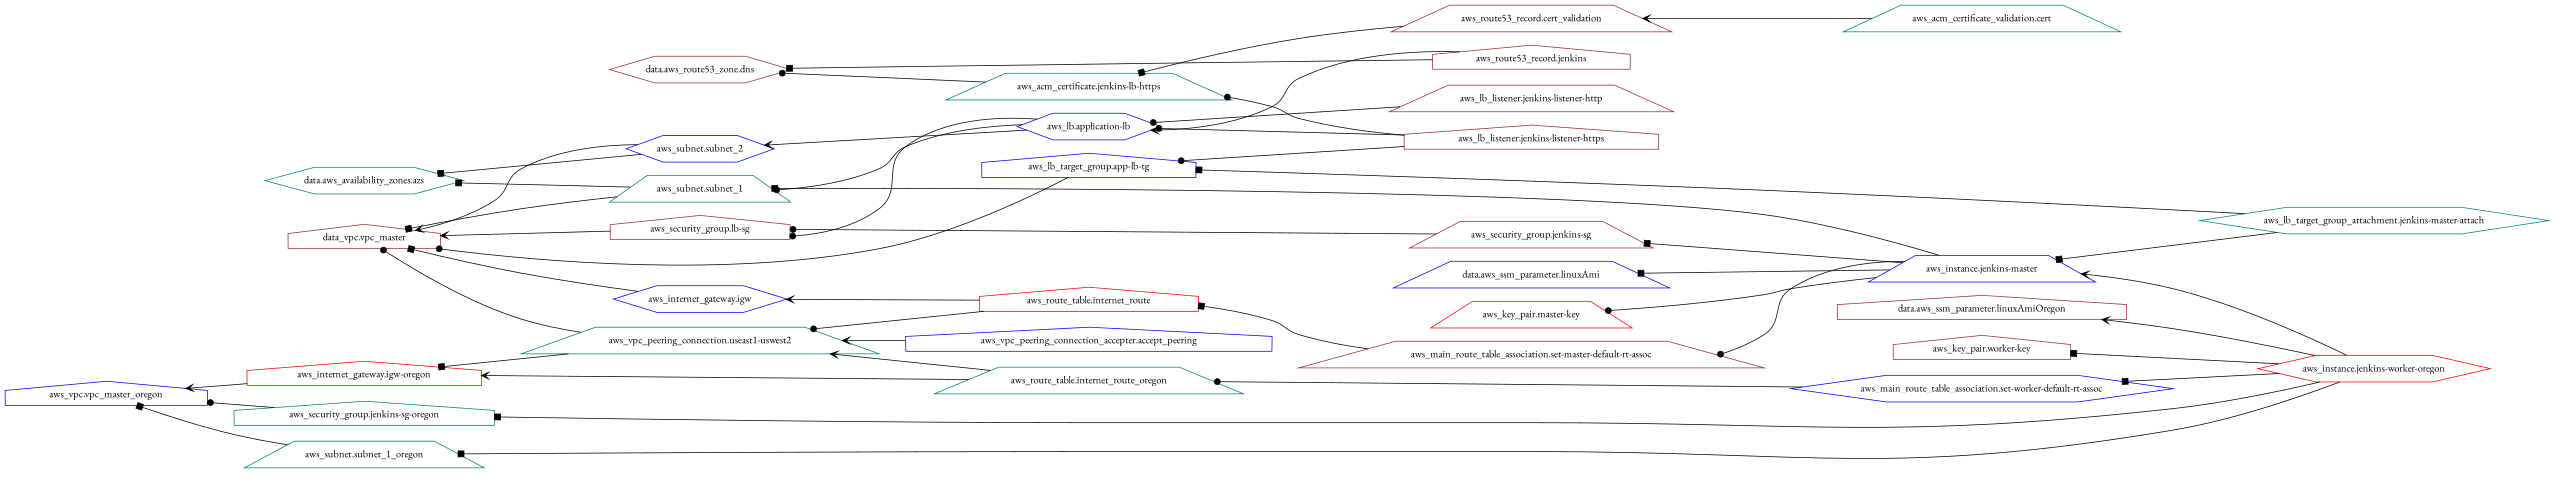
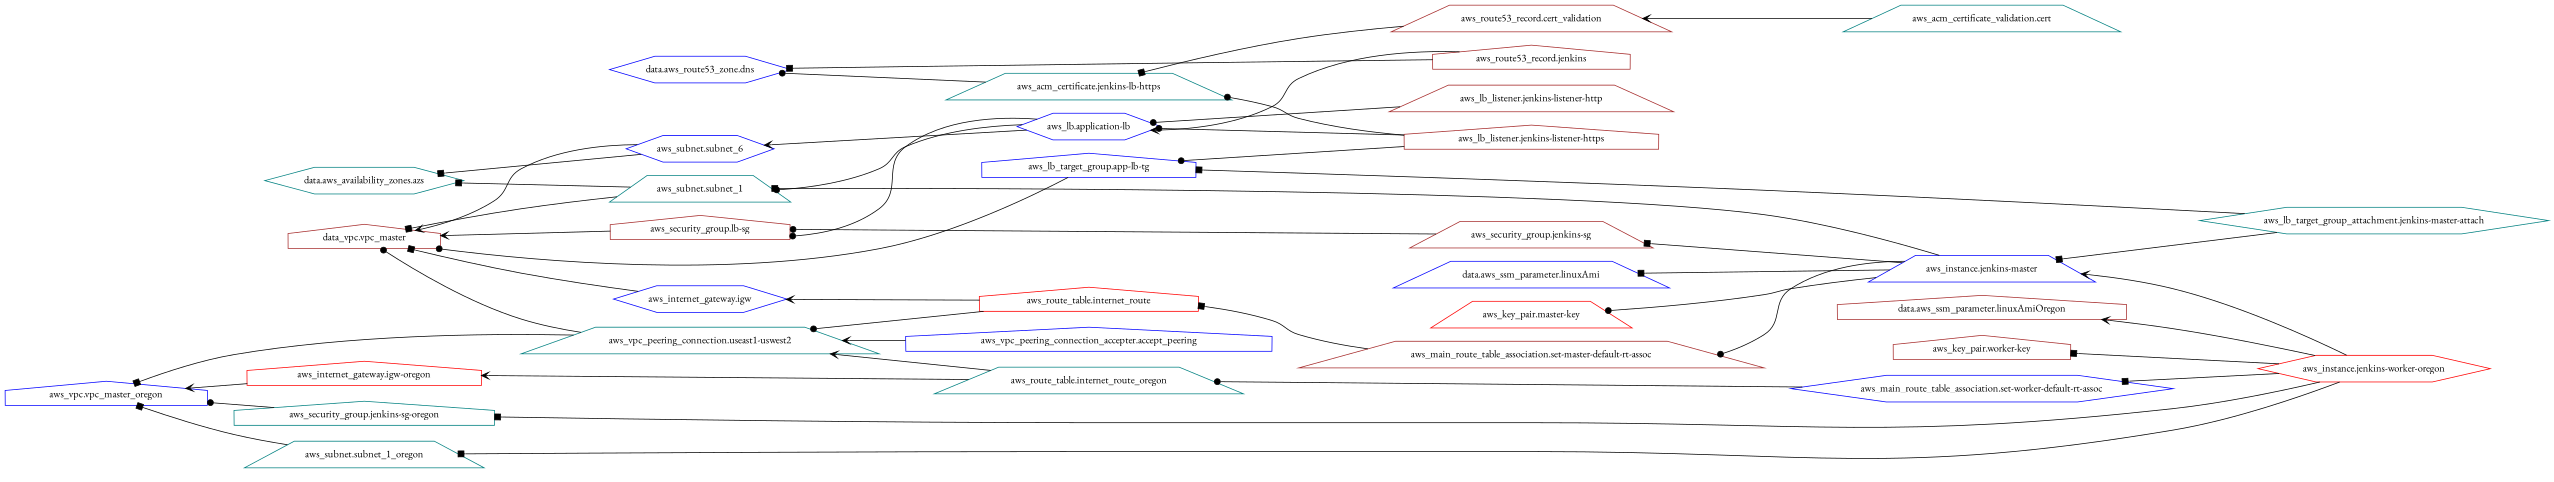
(700, 70) -> (700, 70)
(700, 149) -> (700, 149)
(507, 360) -> (355, 340)
